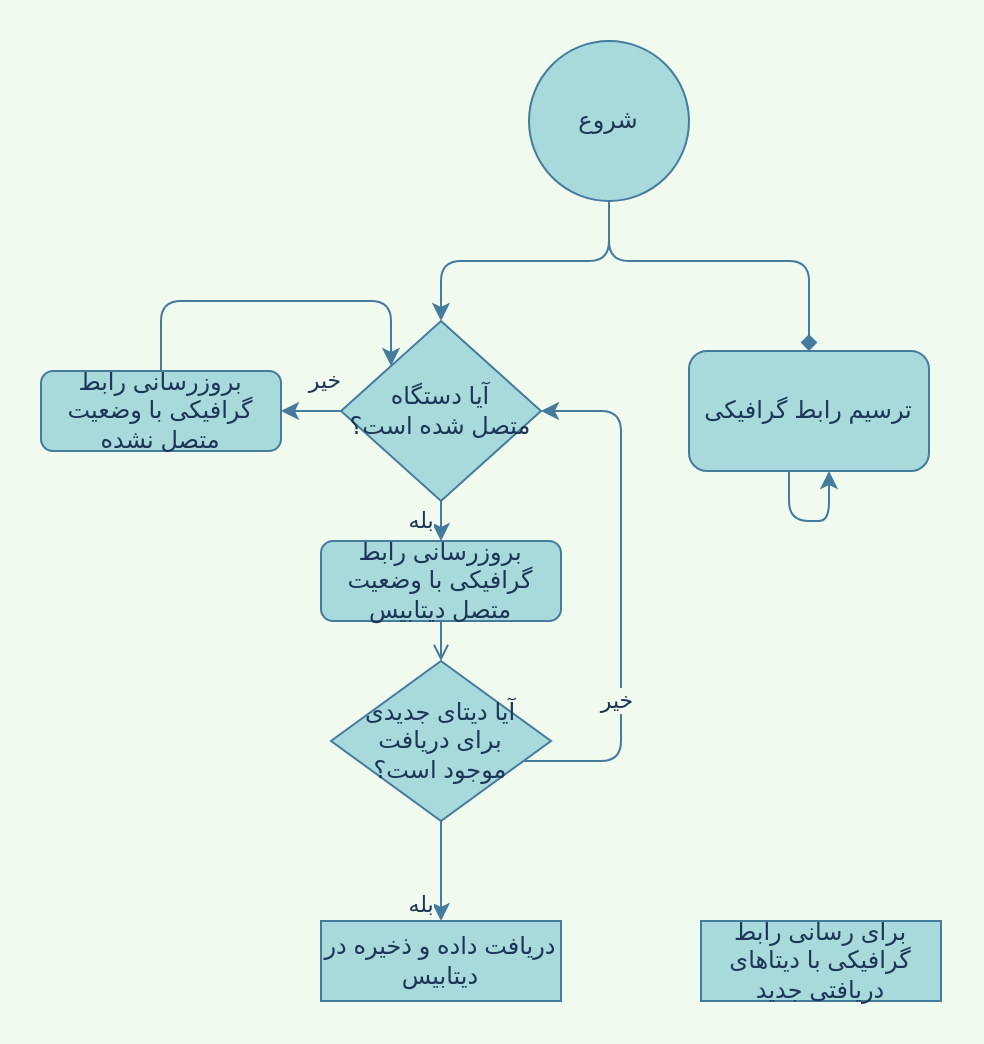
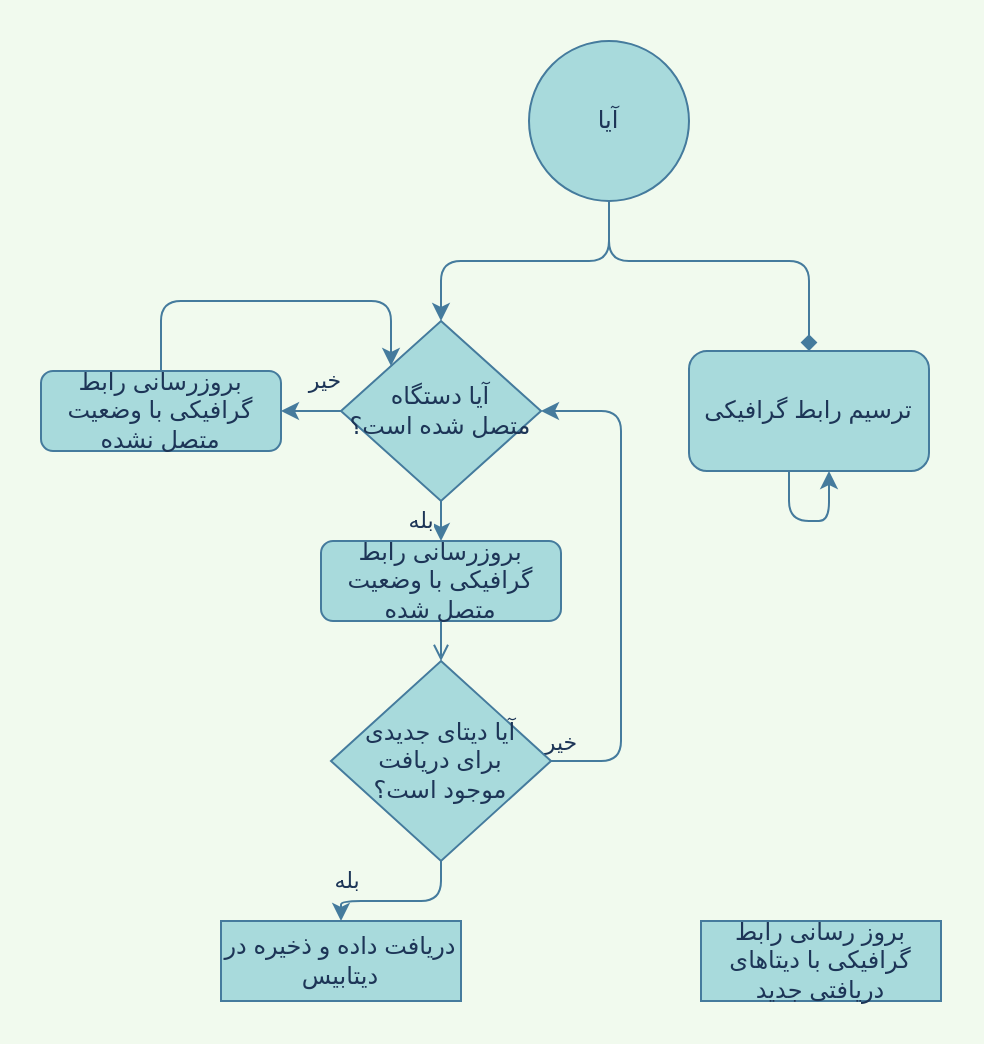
(609, 121) -> (609, 121)
(441, 581) -> (441, 581)
(441, 741) -> (441, 761)
(441, 961) -> (341, 961)
(821, 961) -> (821, 961)
